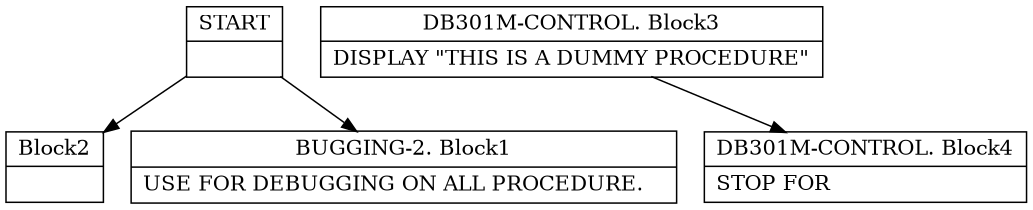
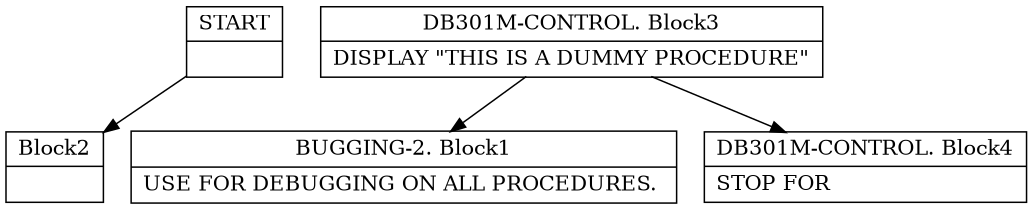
(312, 100) -> (495, 100)
(397, 184) -> (404, 184)
